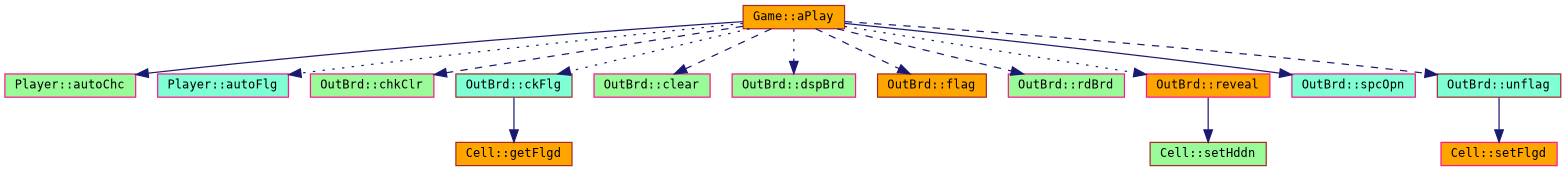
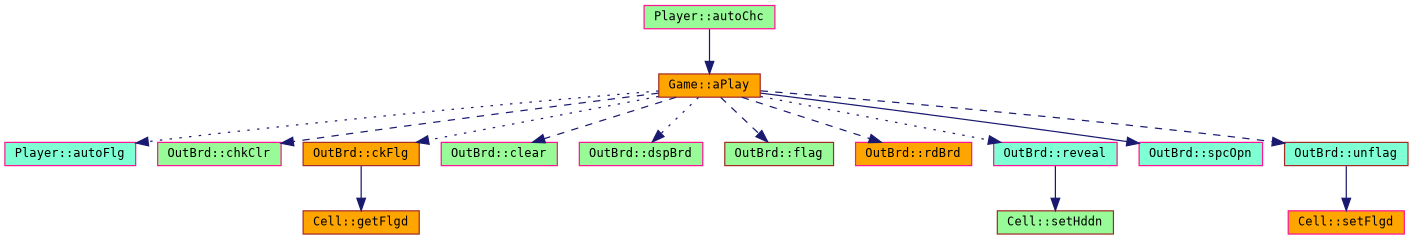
(445, 44) -> (710, 45)
(514, 86) -> (361, 154)
(932, 86) -> (779, 154)
(1066, 86) -> (914, 154)
(1208, 86) -> (1055, 154)
